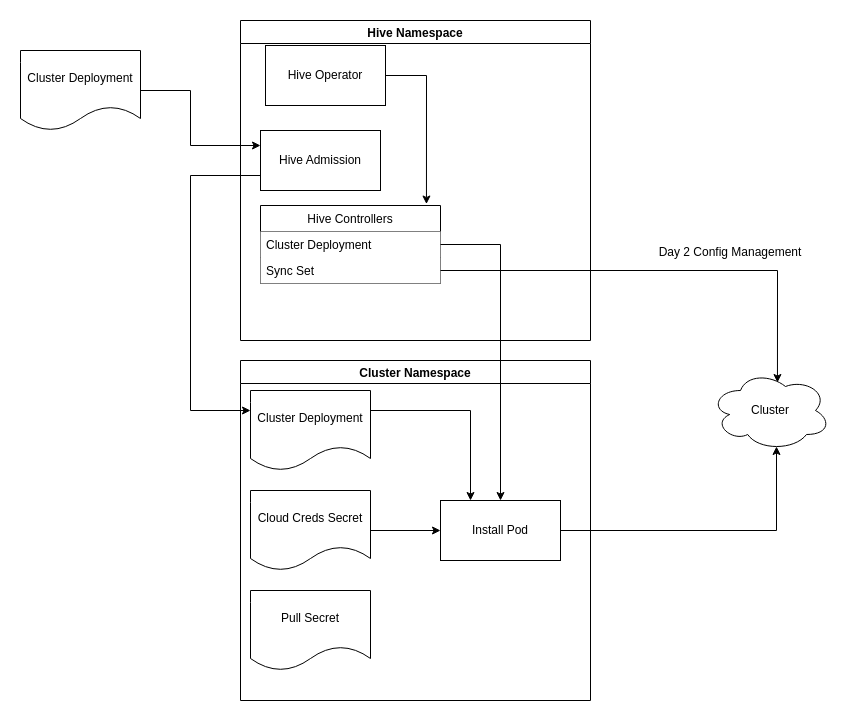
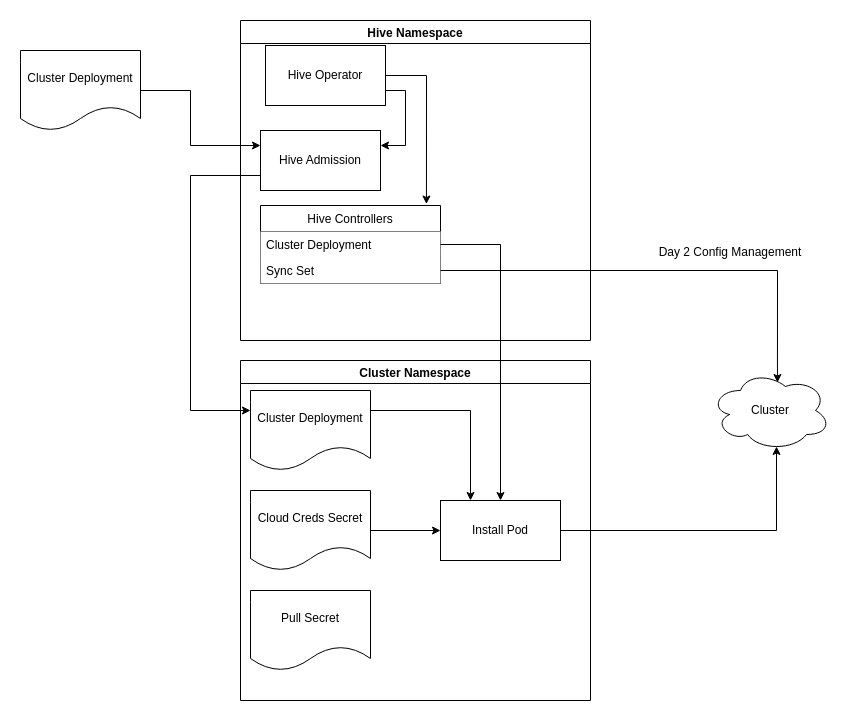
none -> (406, 117)
